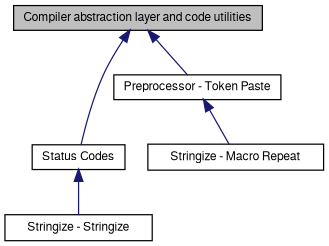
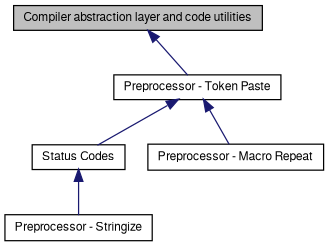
(97, 90) -> (132, 125)
(236, 157) -> (236, 157)
(79, 228) -> (79, 228)
